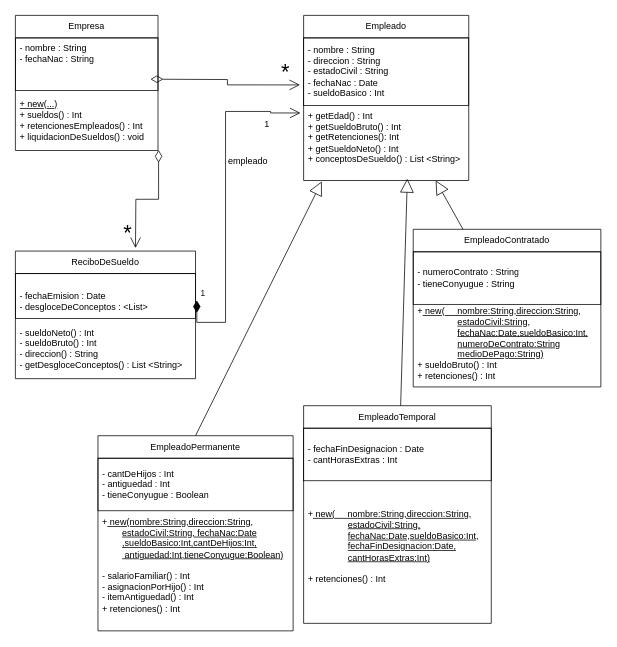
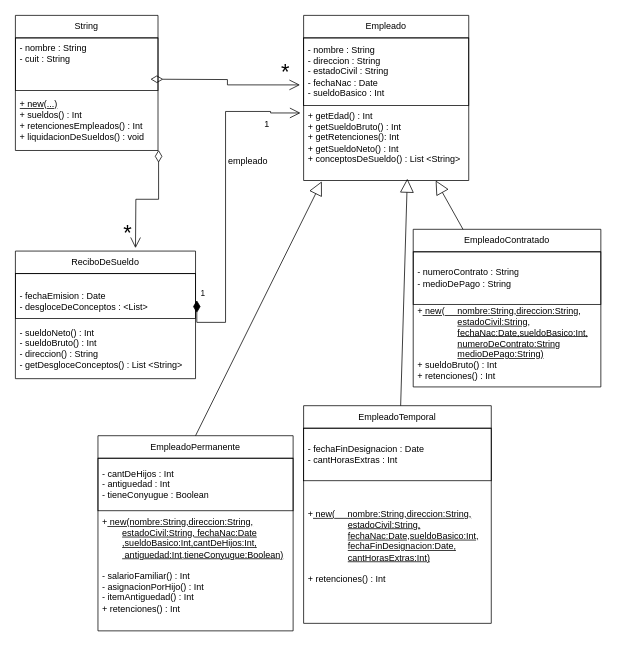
(87, 27) -> (87, 27)
(62, 64) -> (57, 64)
(475, 278) -> (475, 278)
